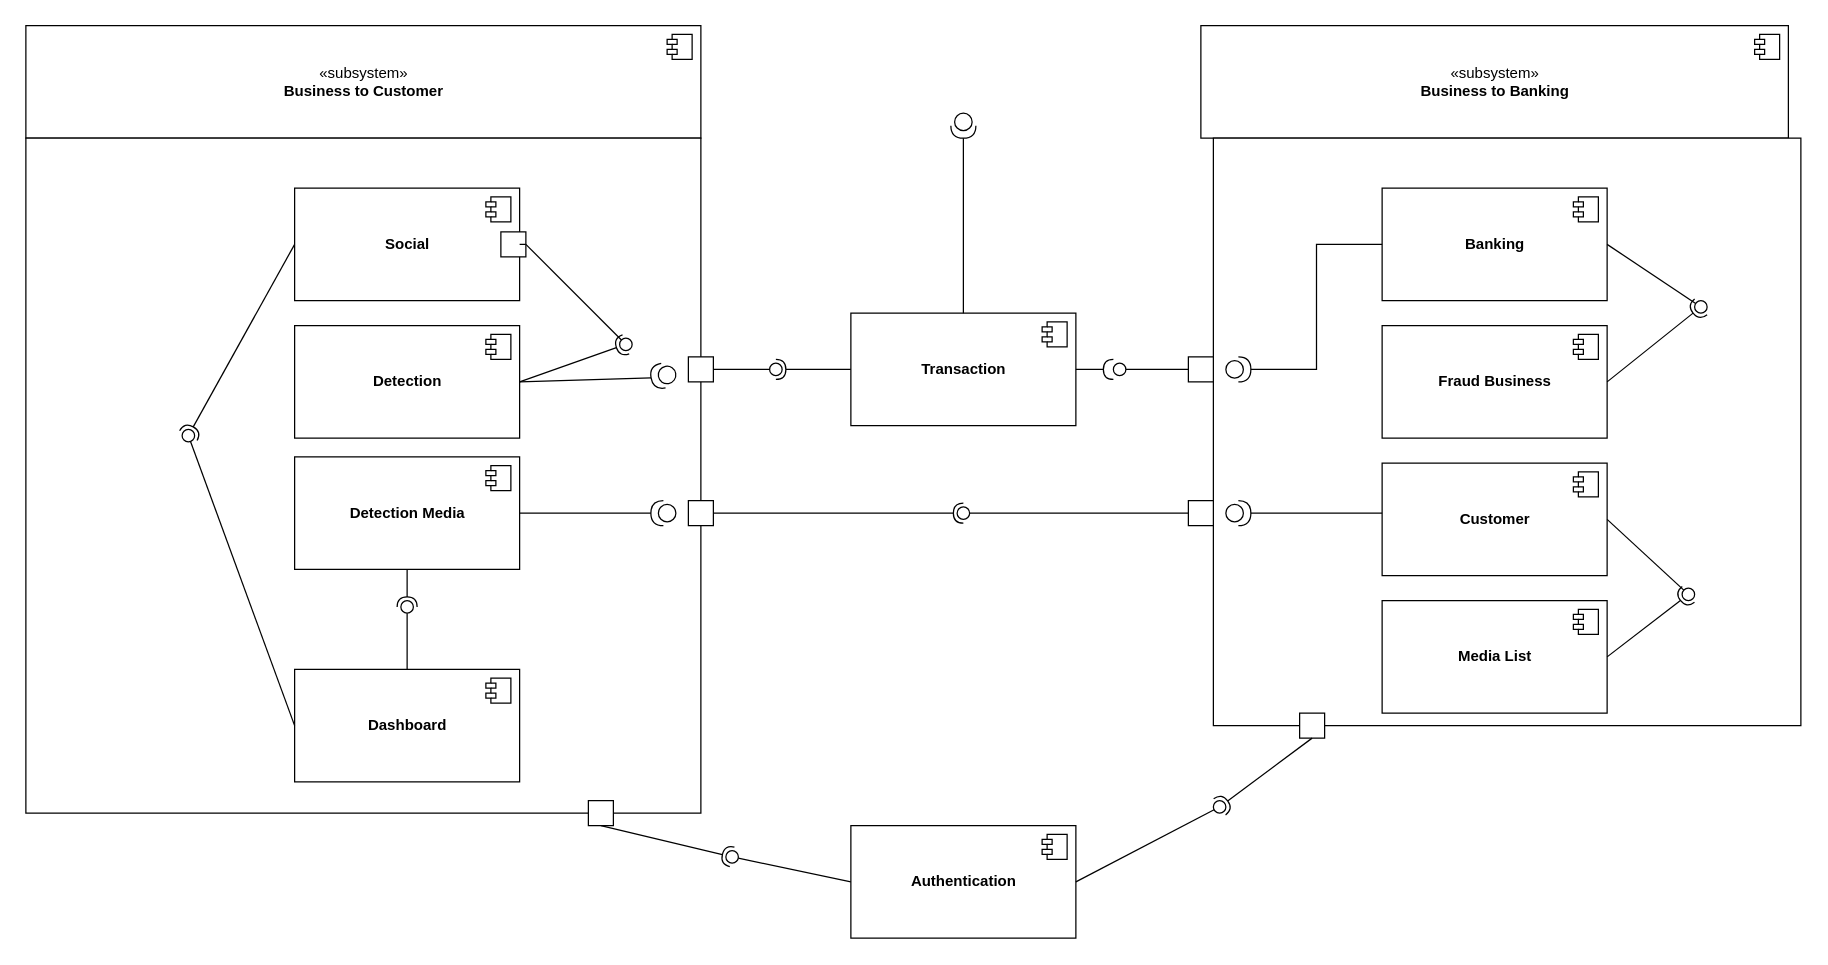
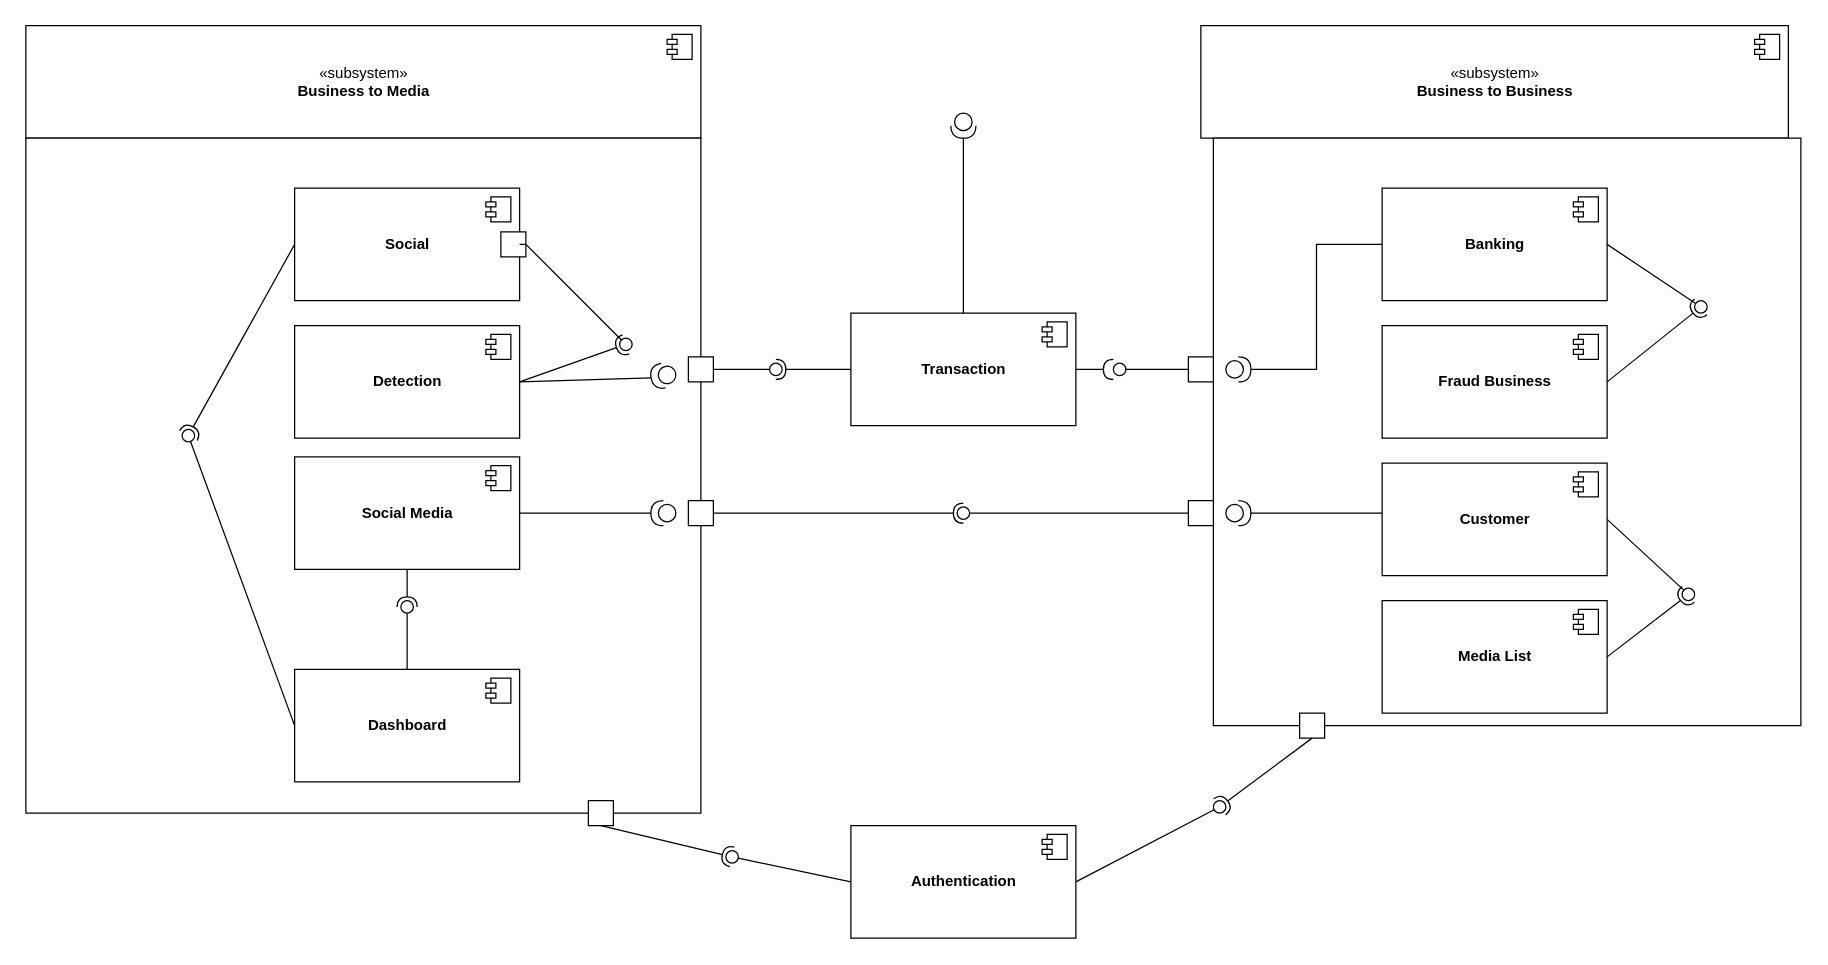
(364, 82) -> (364, 82)
(1495, 82) -> (1495, 82)
(408, 513) -> (408, 513)
